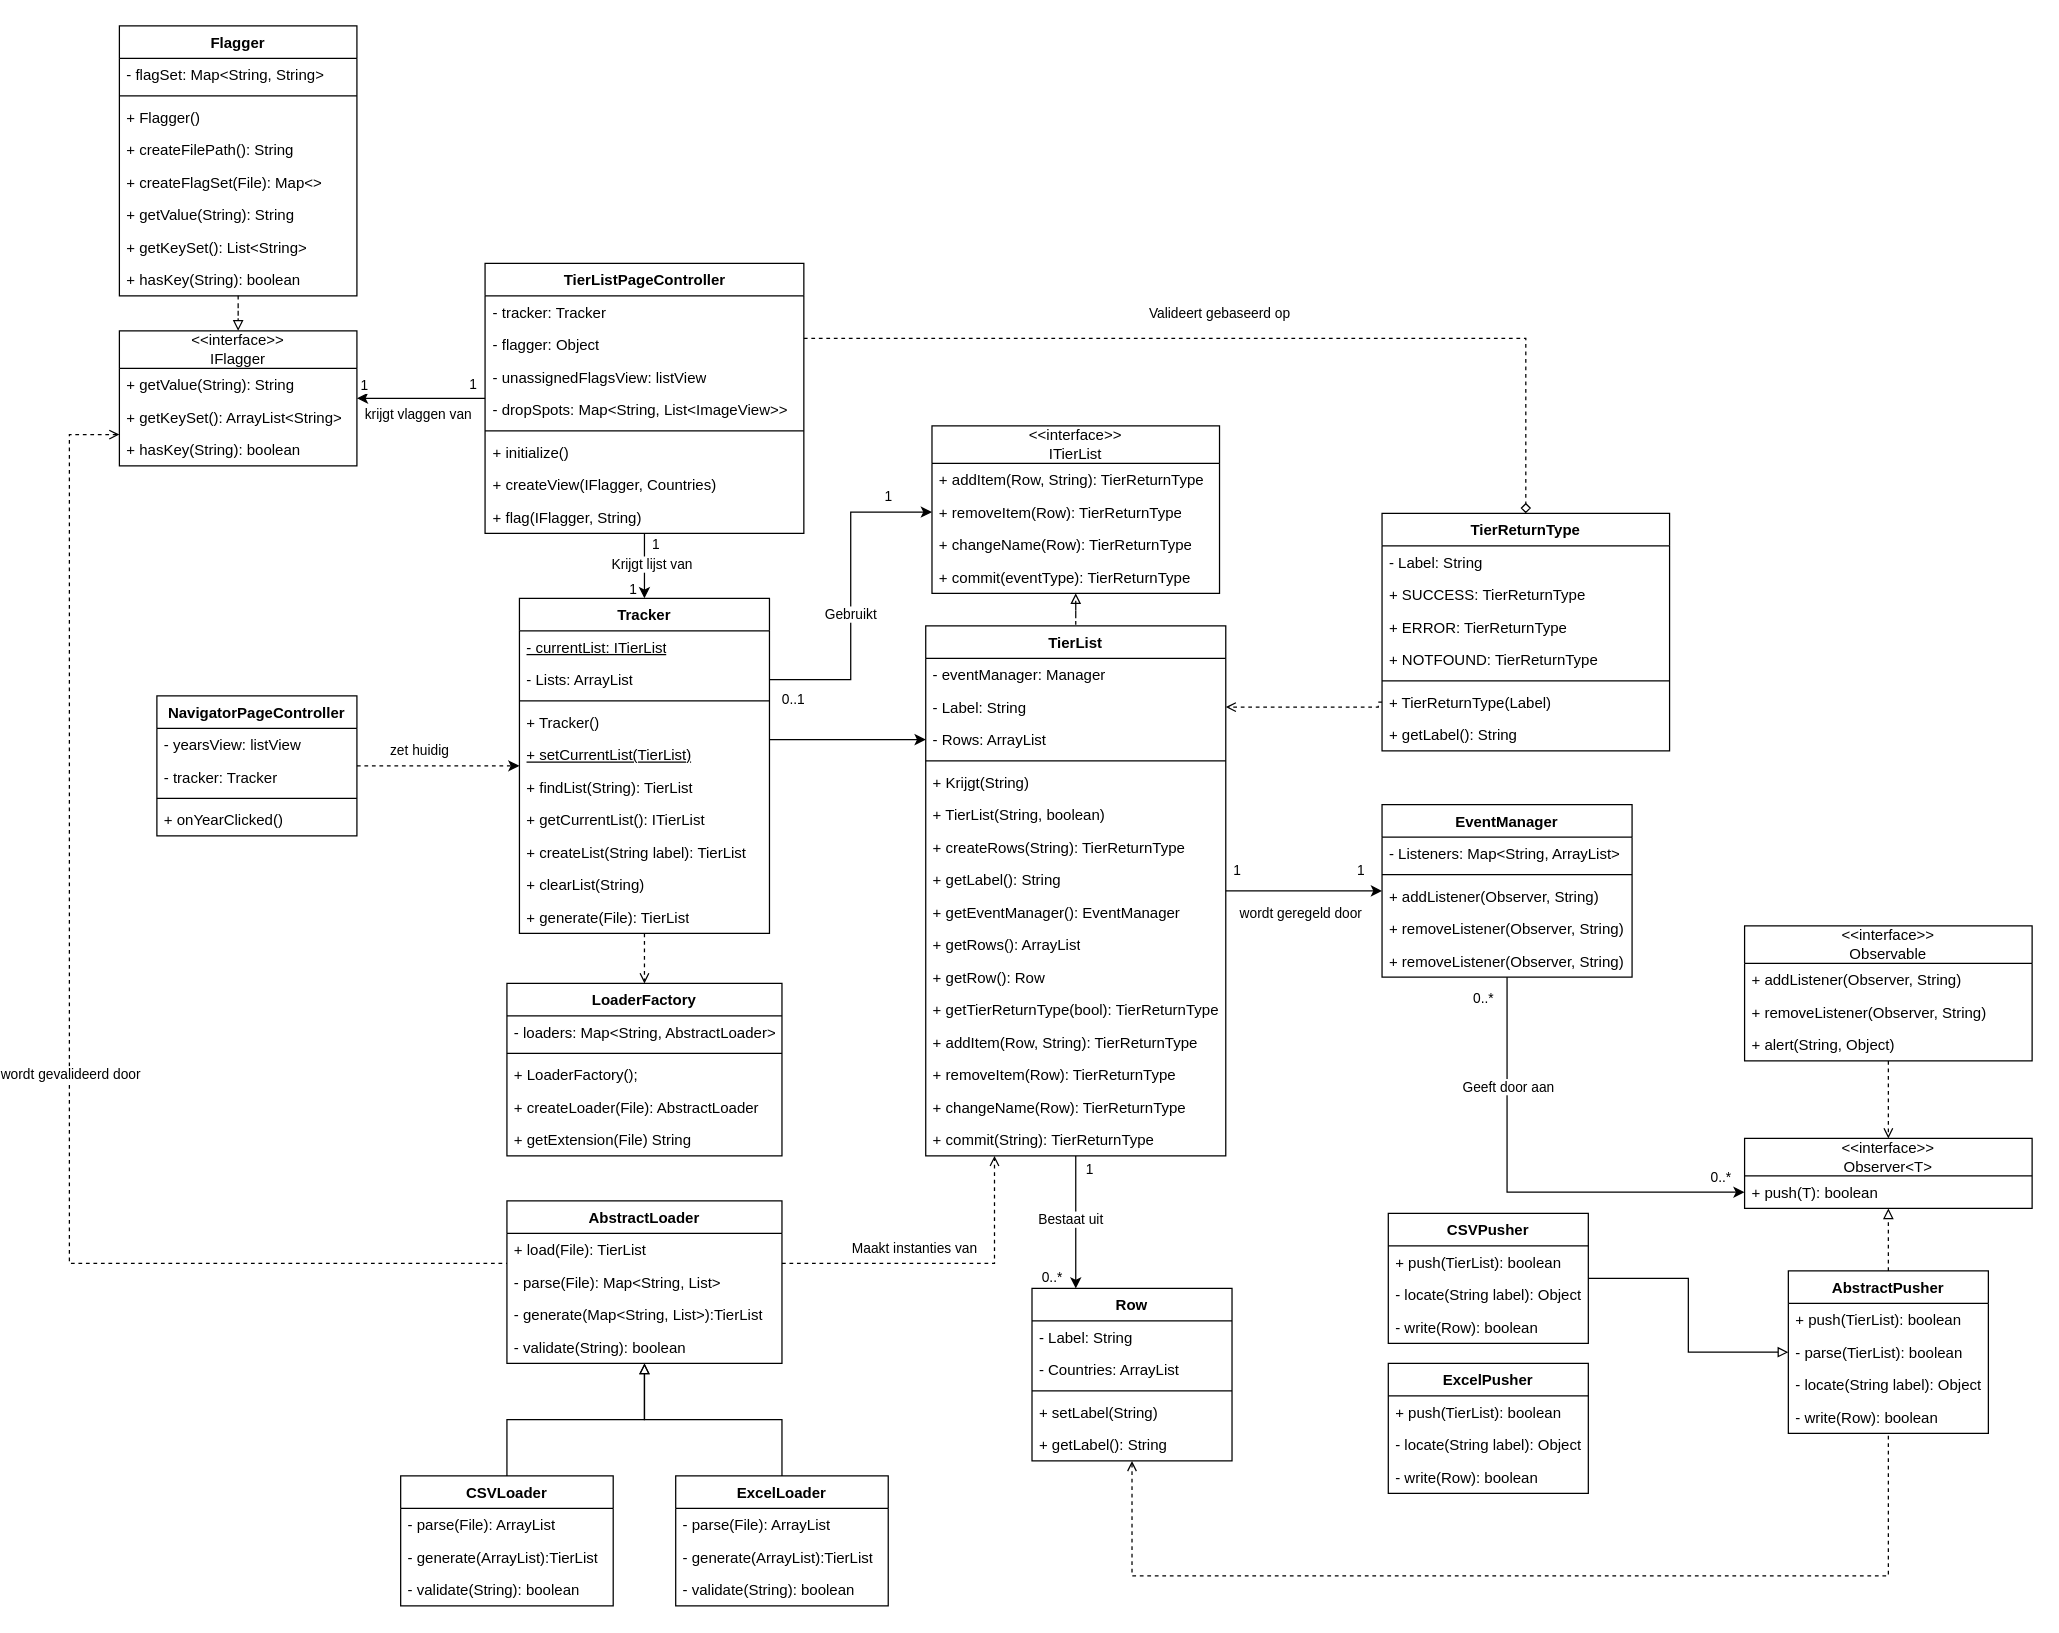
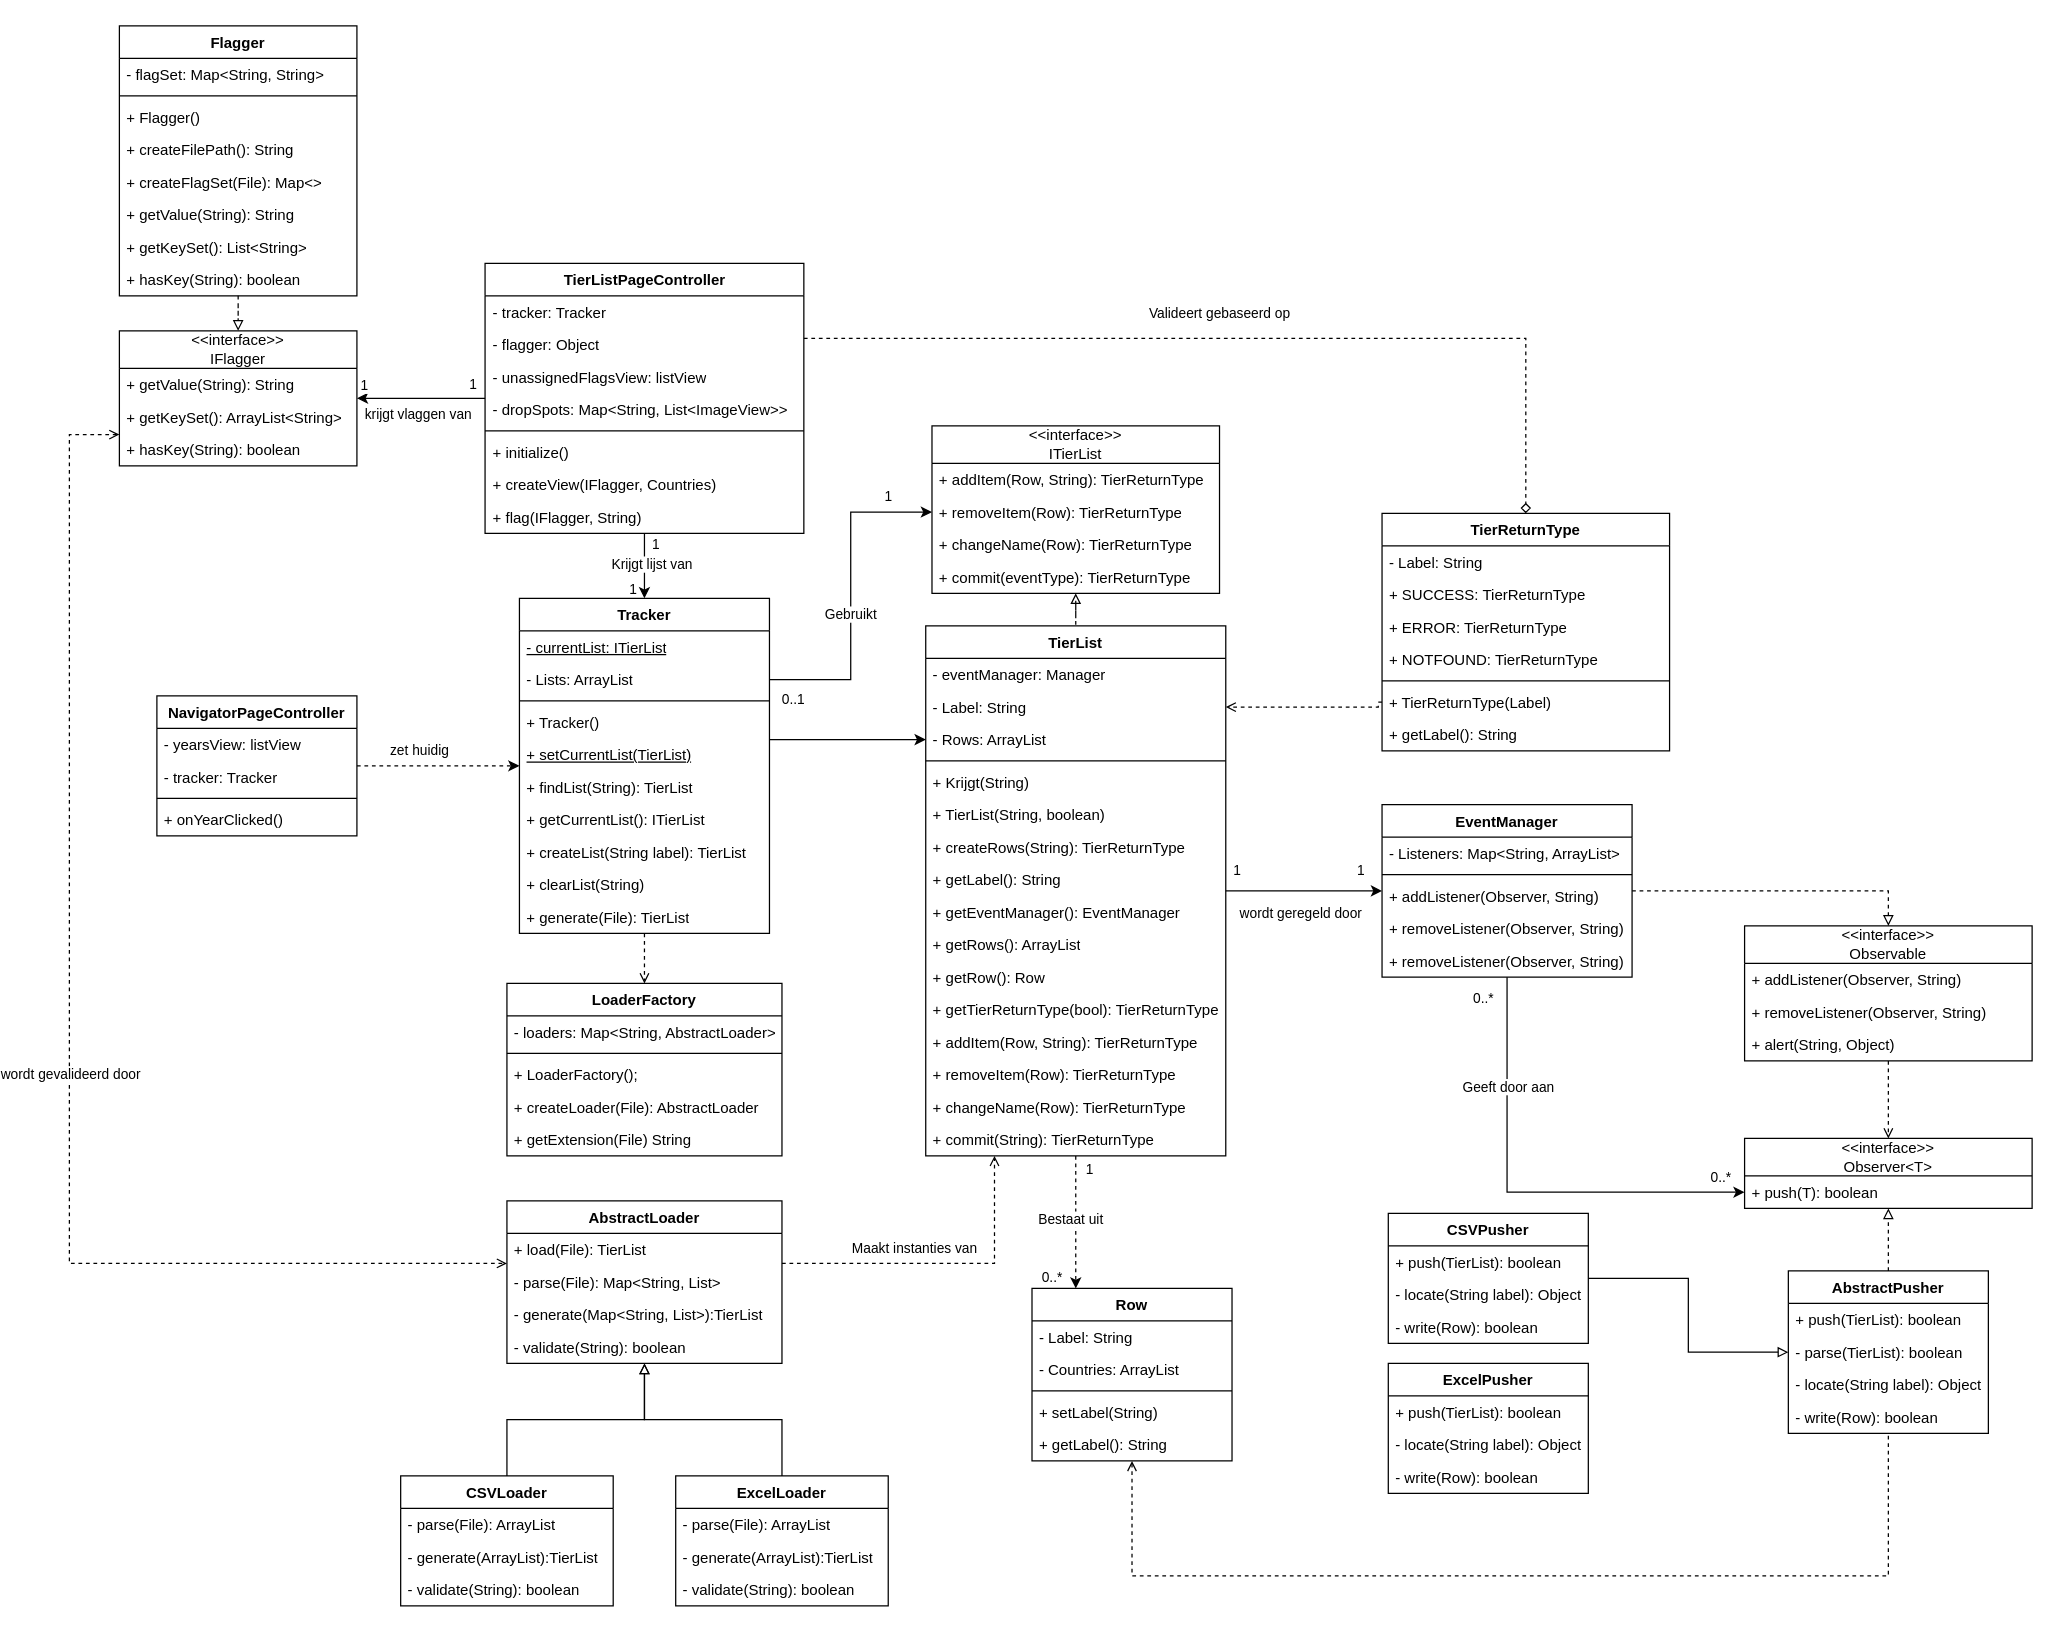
none -> (1772, 891)
(1076, 1183) -> (1076, 1183)
(501, 1263) -> (501, 1263)
